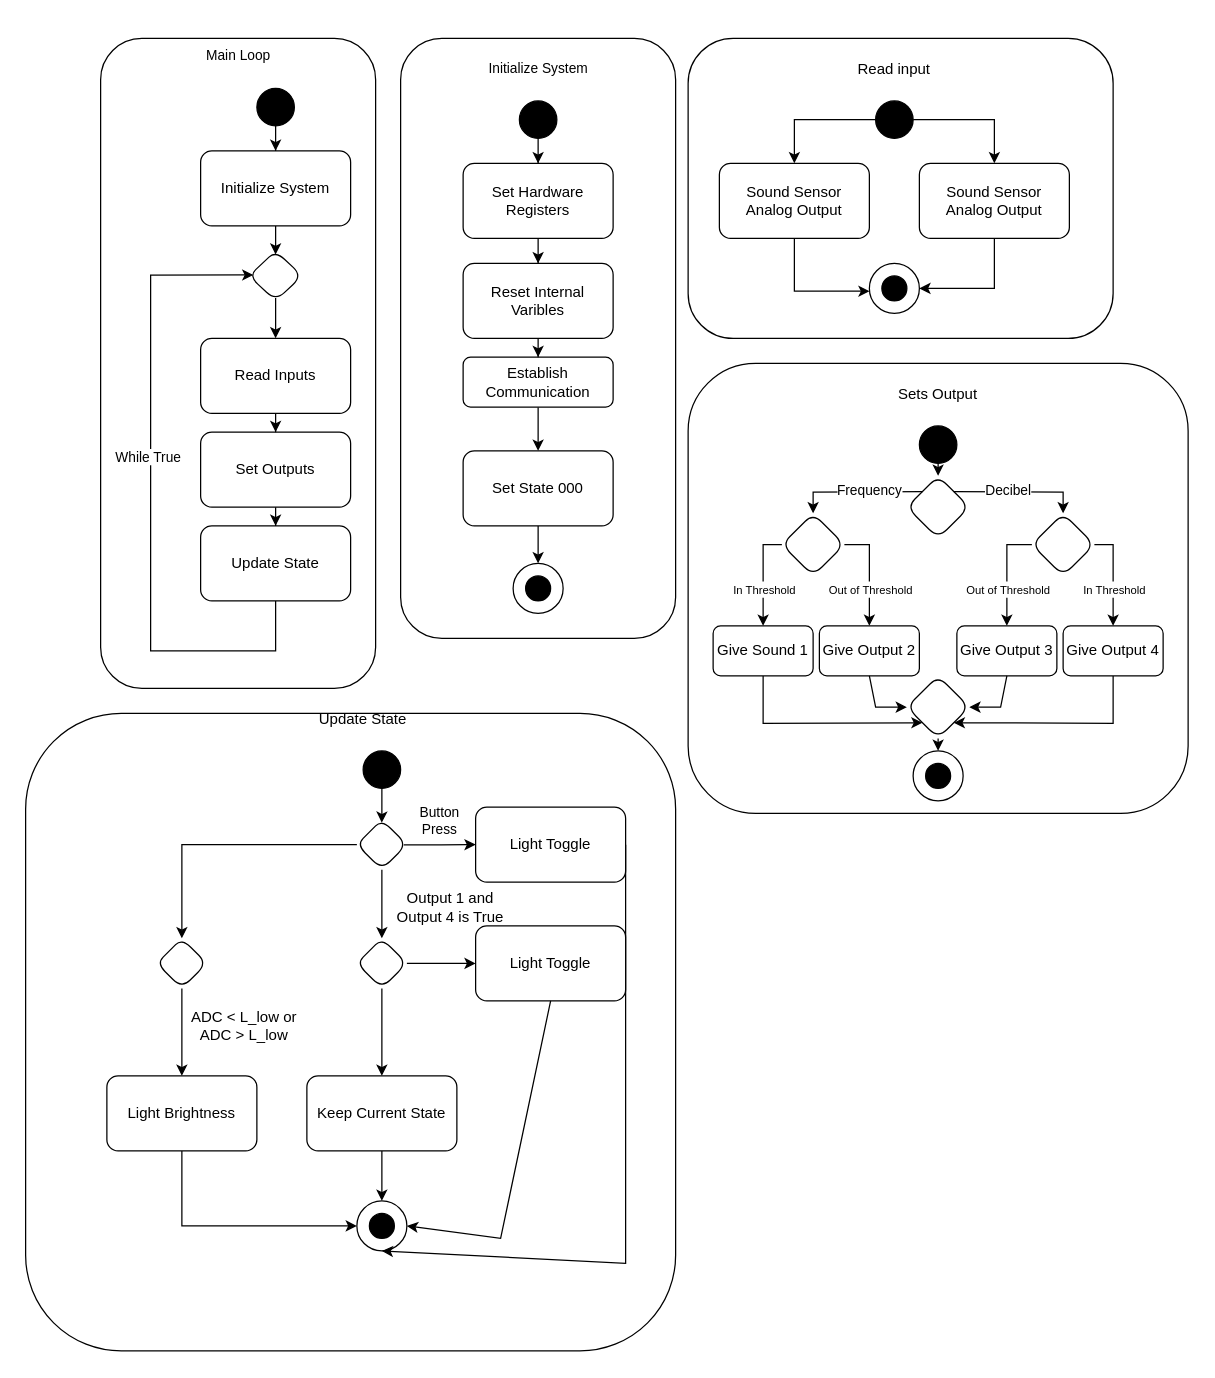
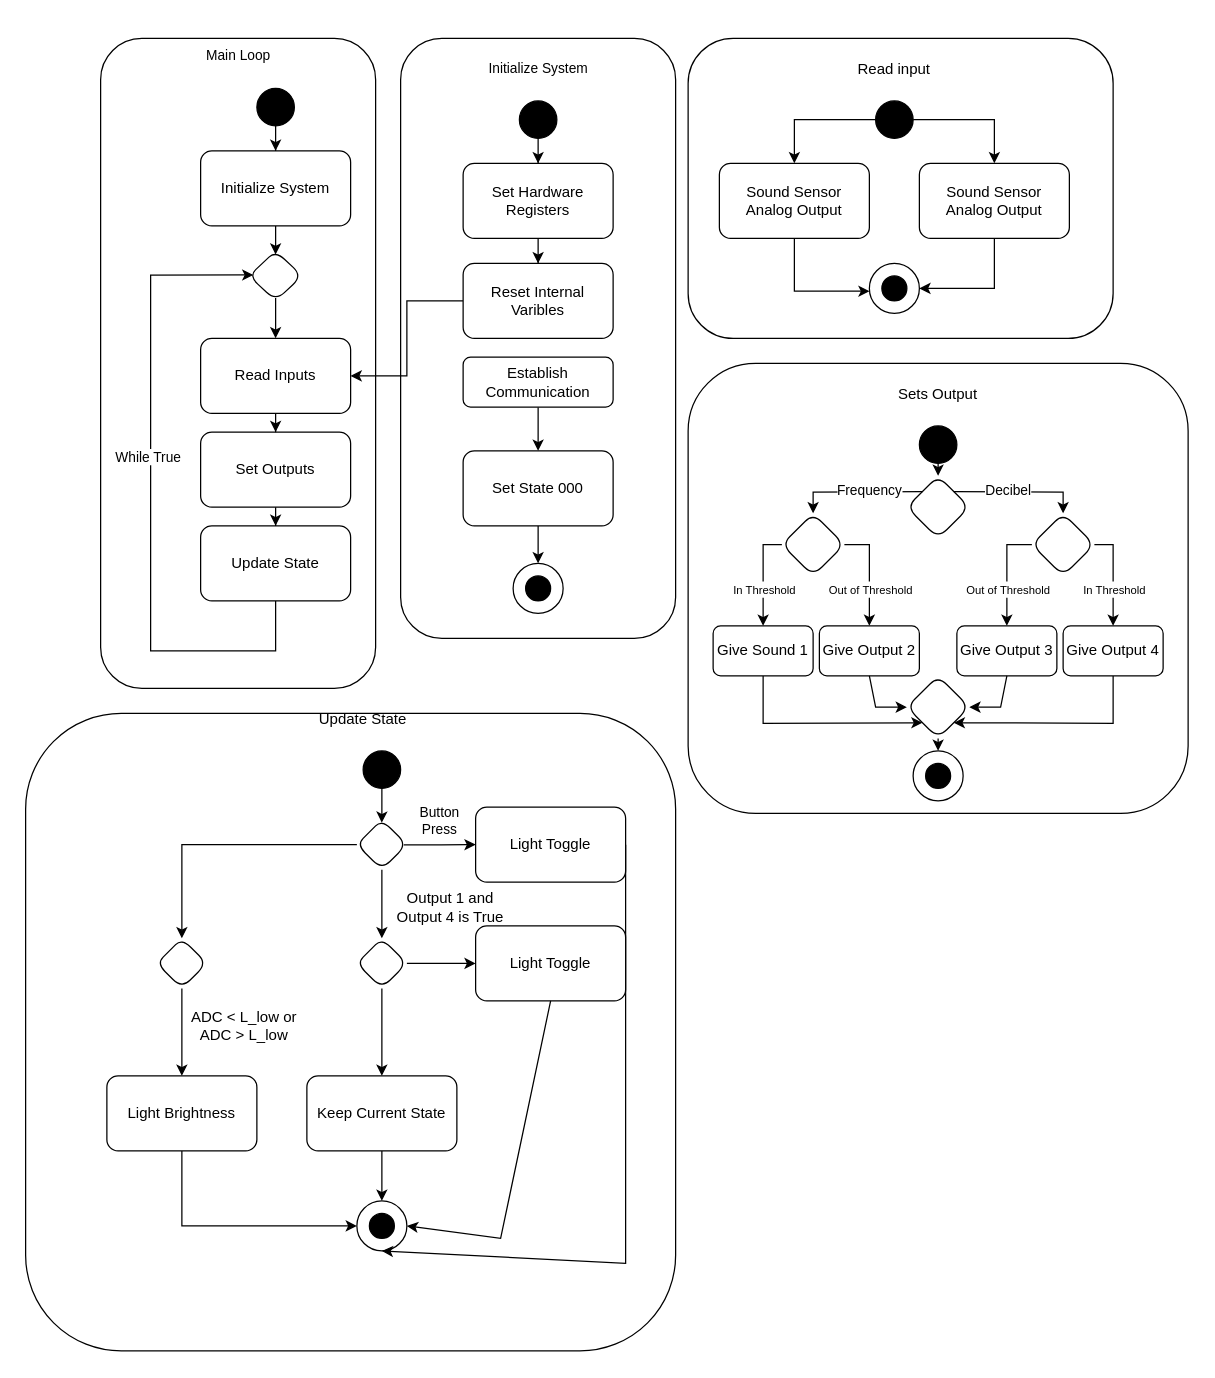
(538, 347) -> (407, 334)
